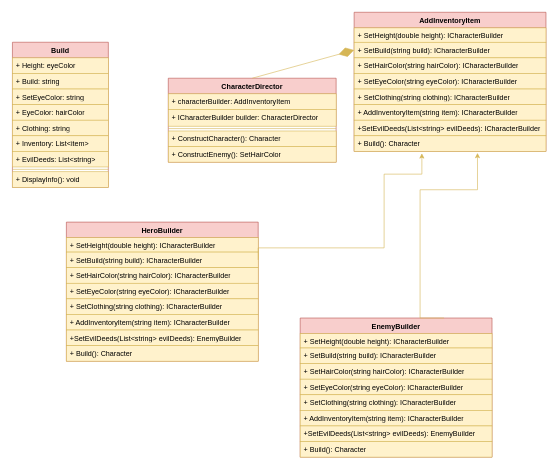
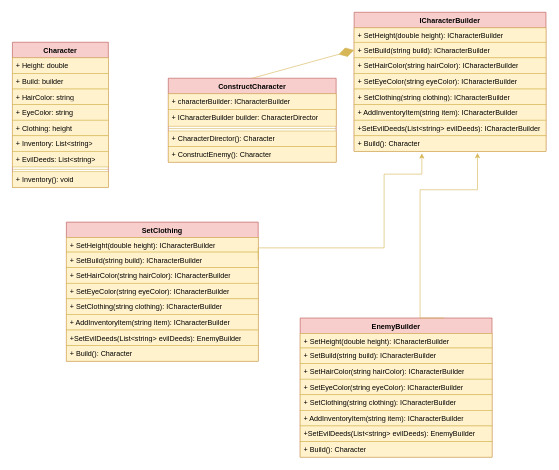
(450, 21) -> (450, 21)
(60, 51) -> (60, 51)
(48, 66) -> (43, 66)
(41, 82) -> (42, 82)
(252, 87) -> (252, 87)
(54, 98) -> (49, 98)
(240, 102) -> (240, 102)
(53, 113) -> (48, 113)
(47, 129) -> (47, 129)
(236, 140) -> (233, 140)
(58, 144) -> (61, 149)
(232, 155) -> (228, 155)
(53, 180) -> (50, 180)
(162, 231) -> (162, 231)
